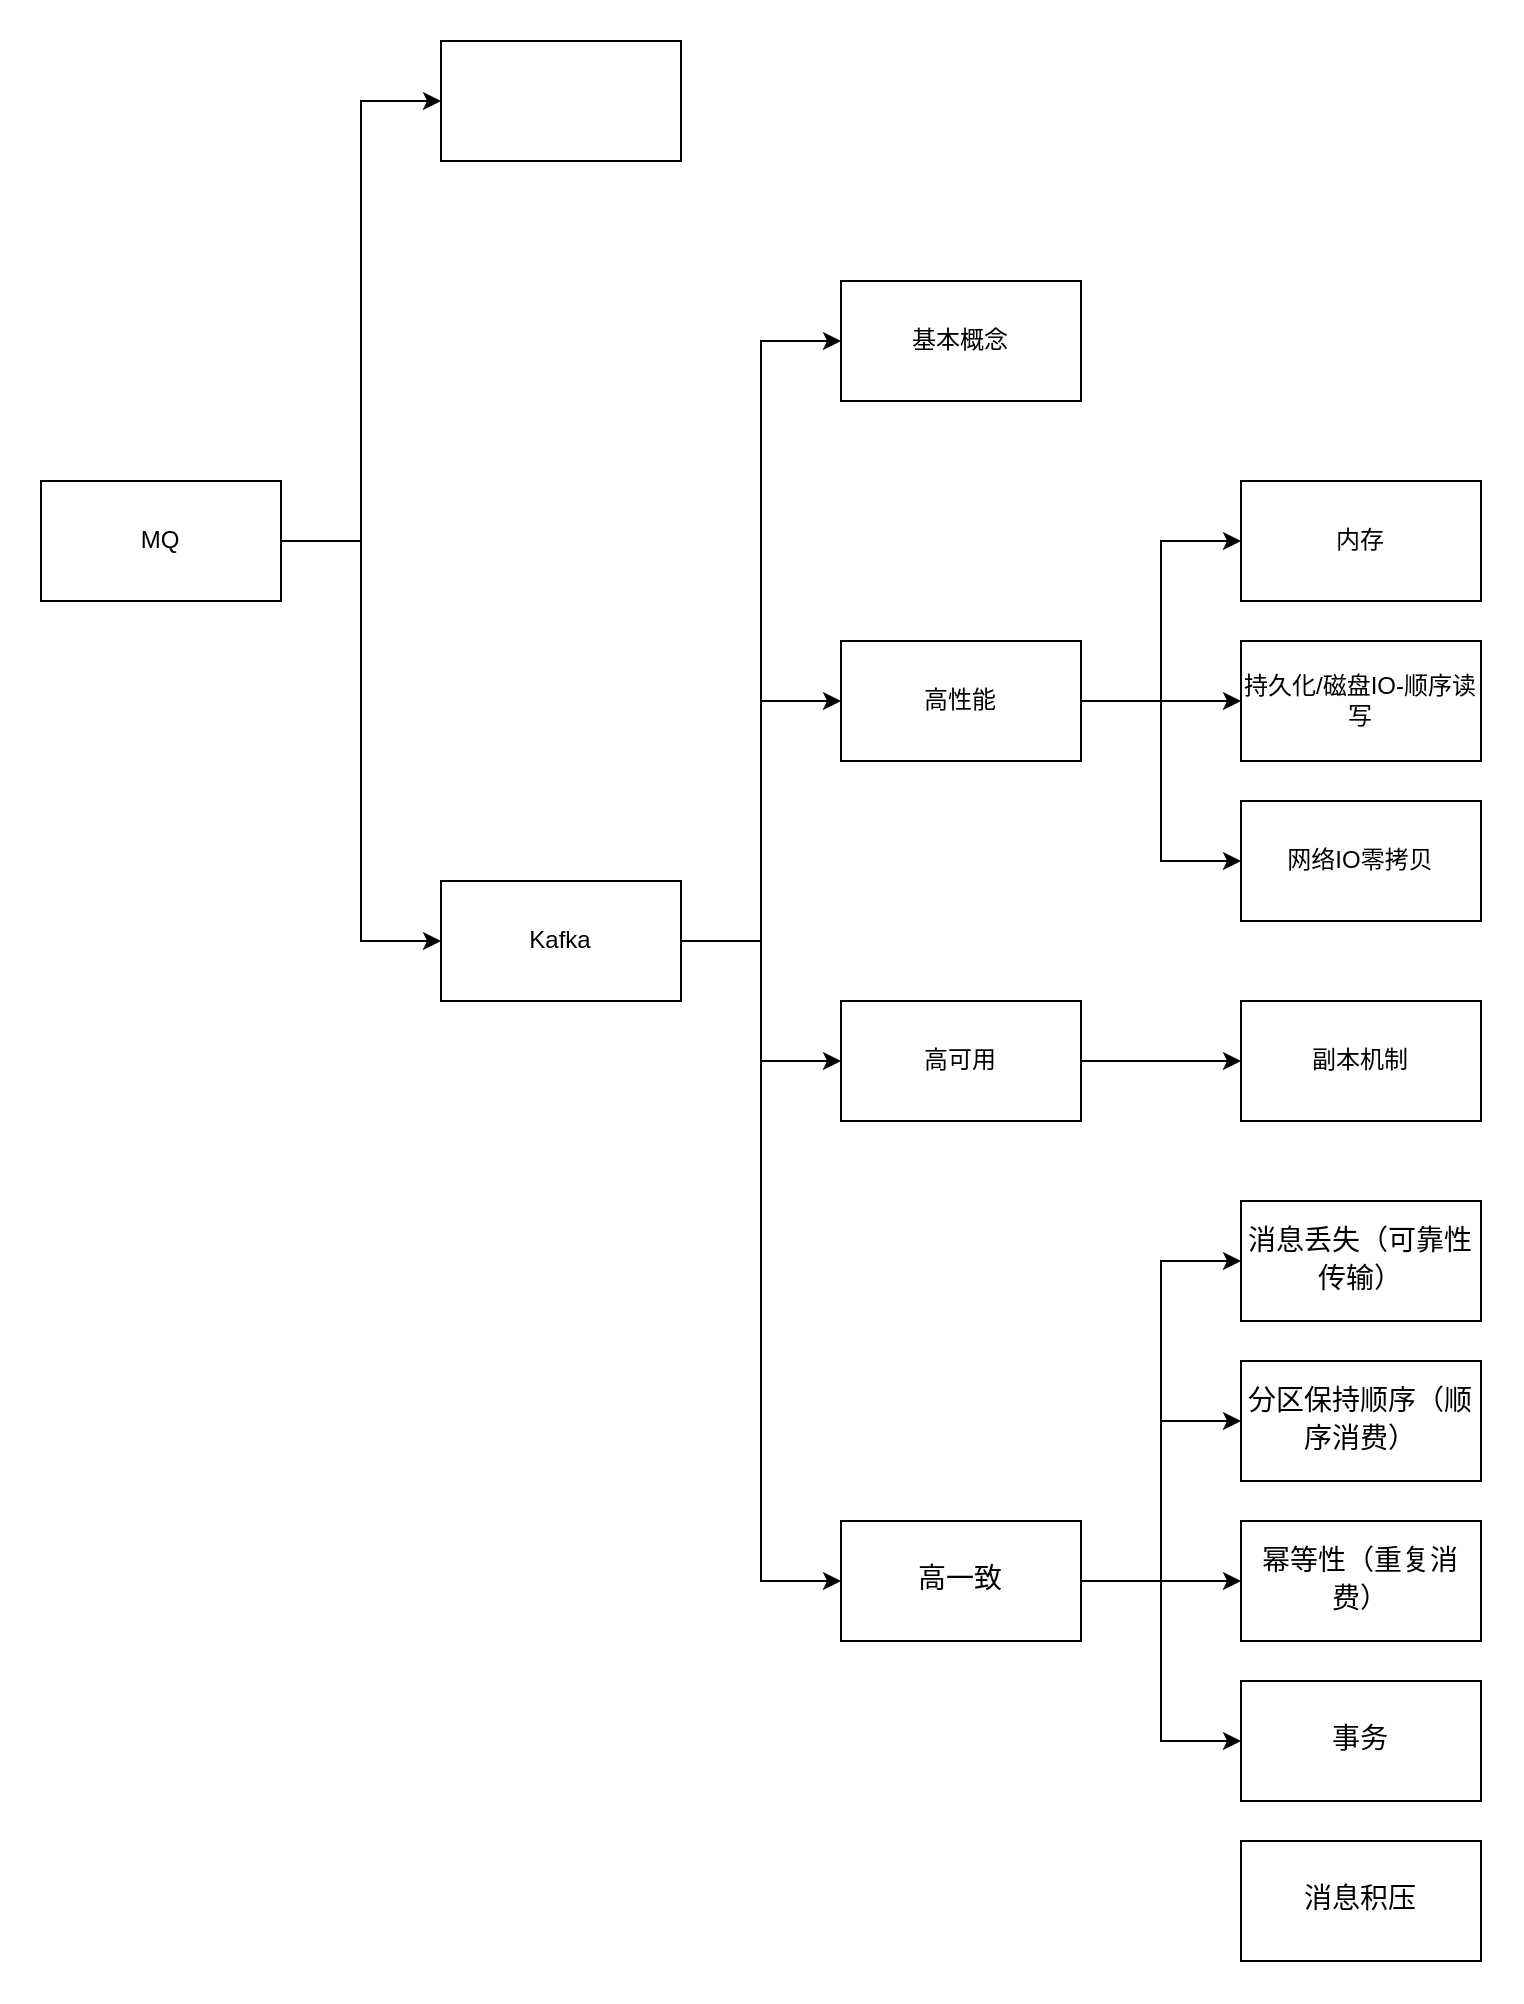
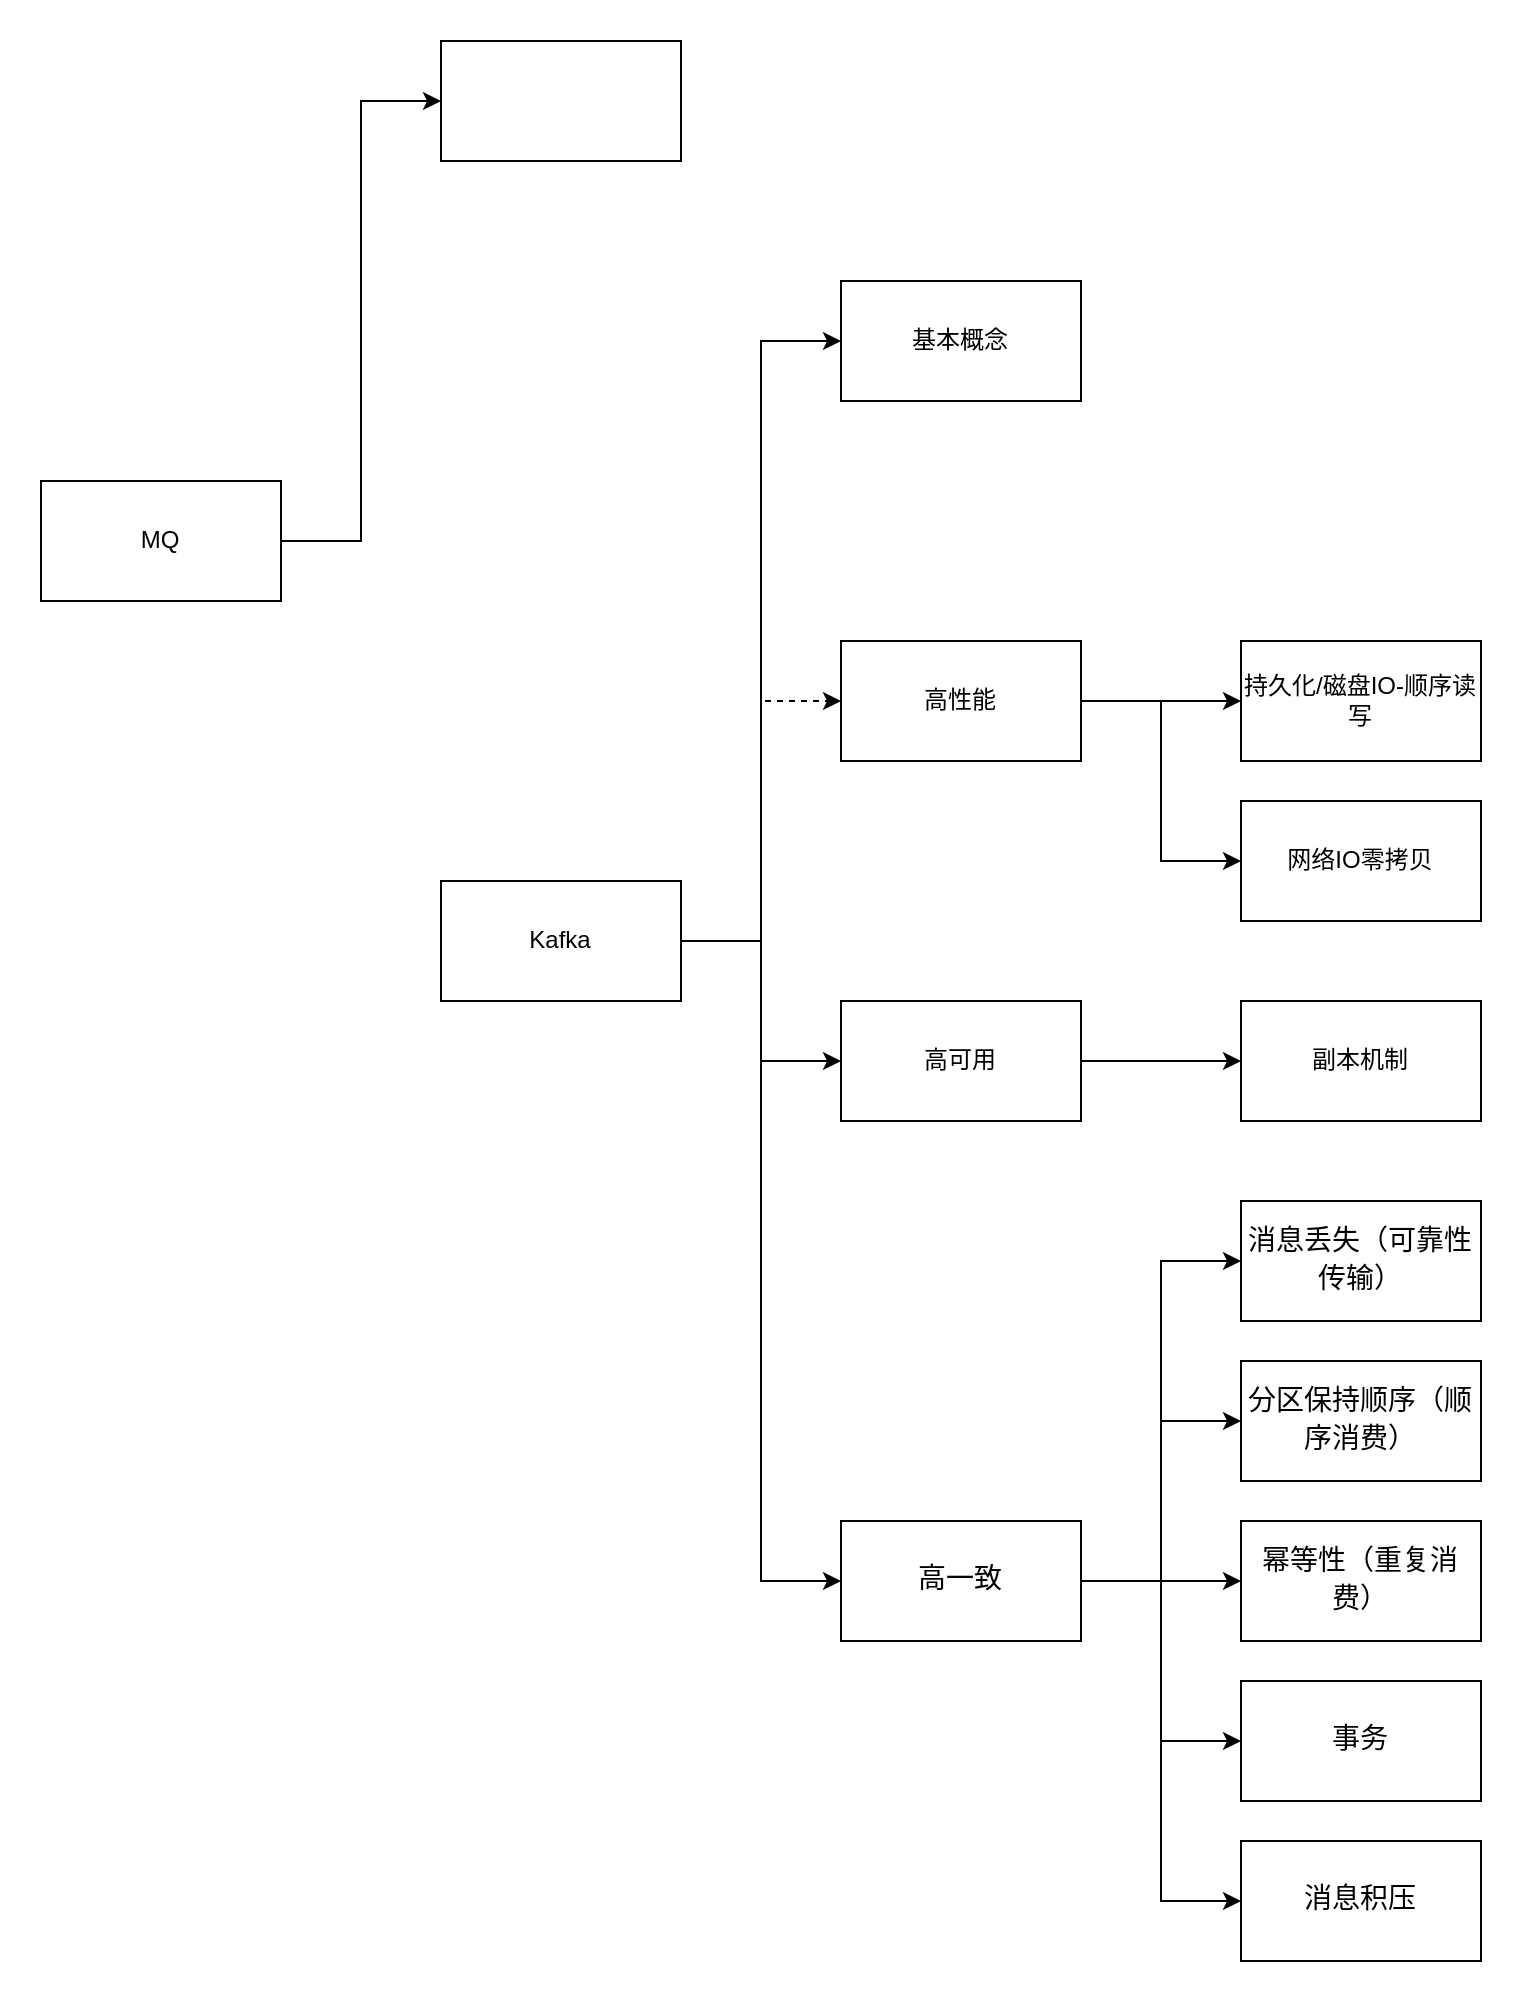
(1361, 541) -> none
(1161, 586) -> none
(795, 701) -> (795, 701)
(361, 776) -> none
none -> (1161, 1856)
